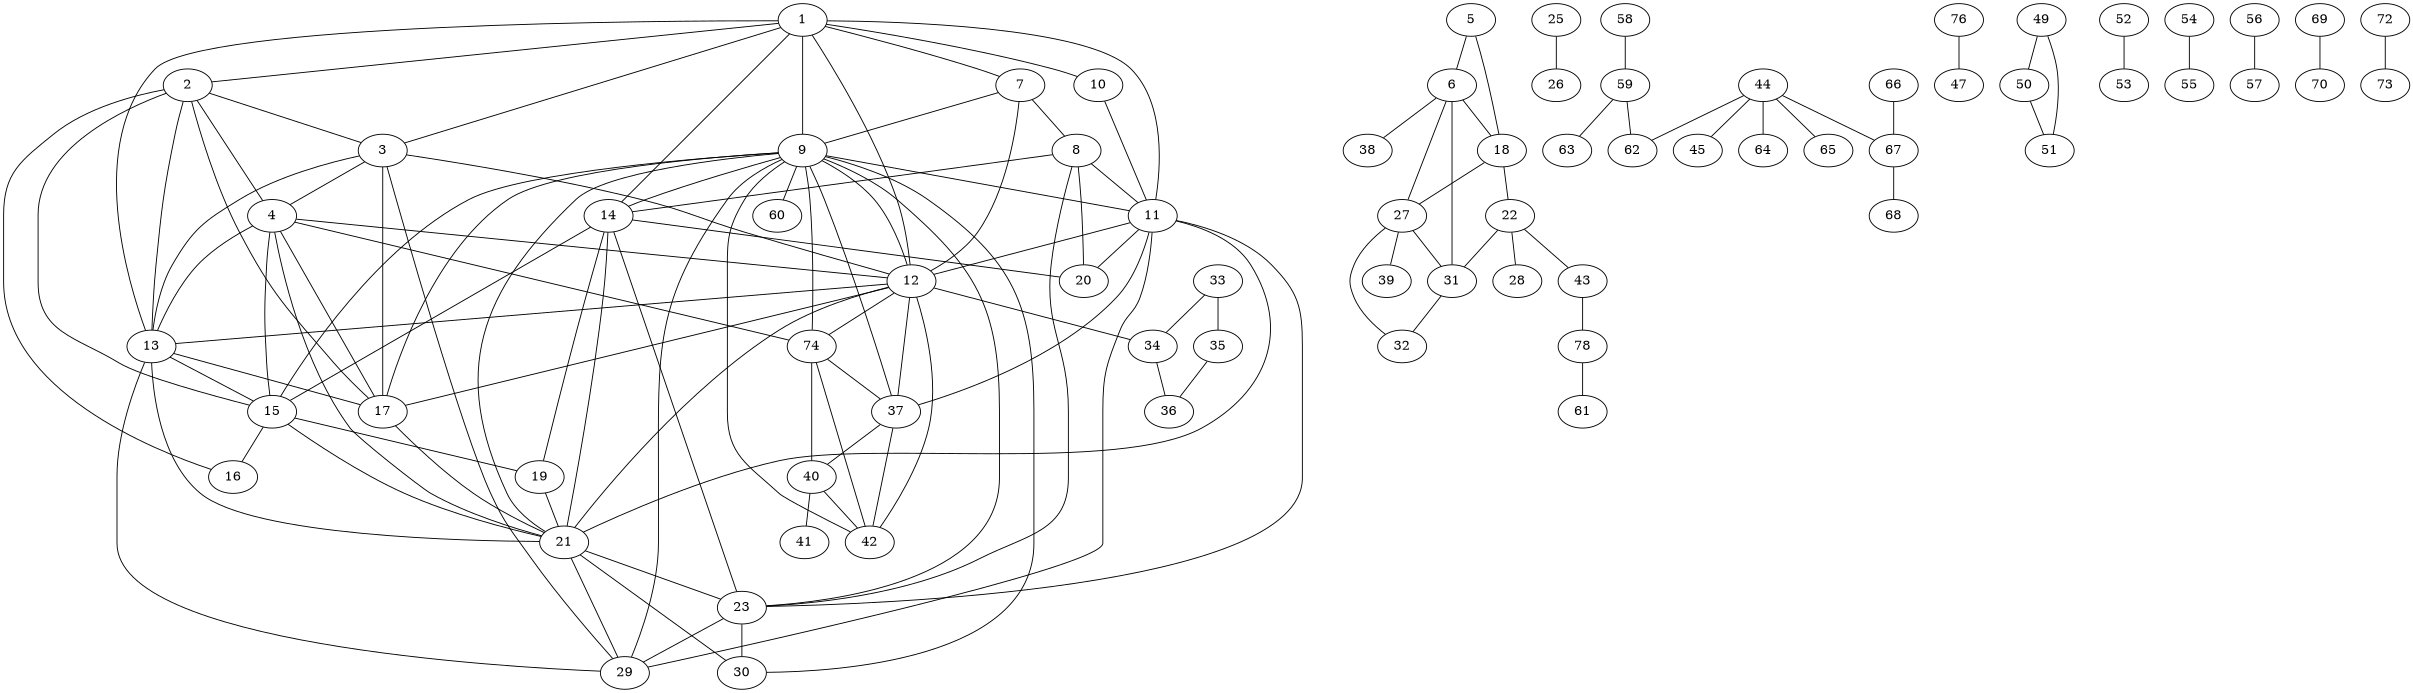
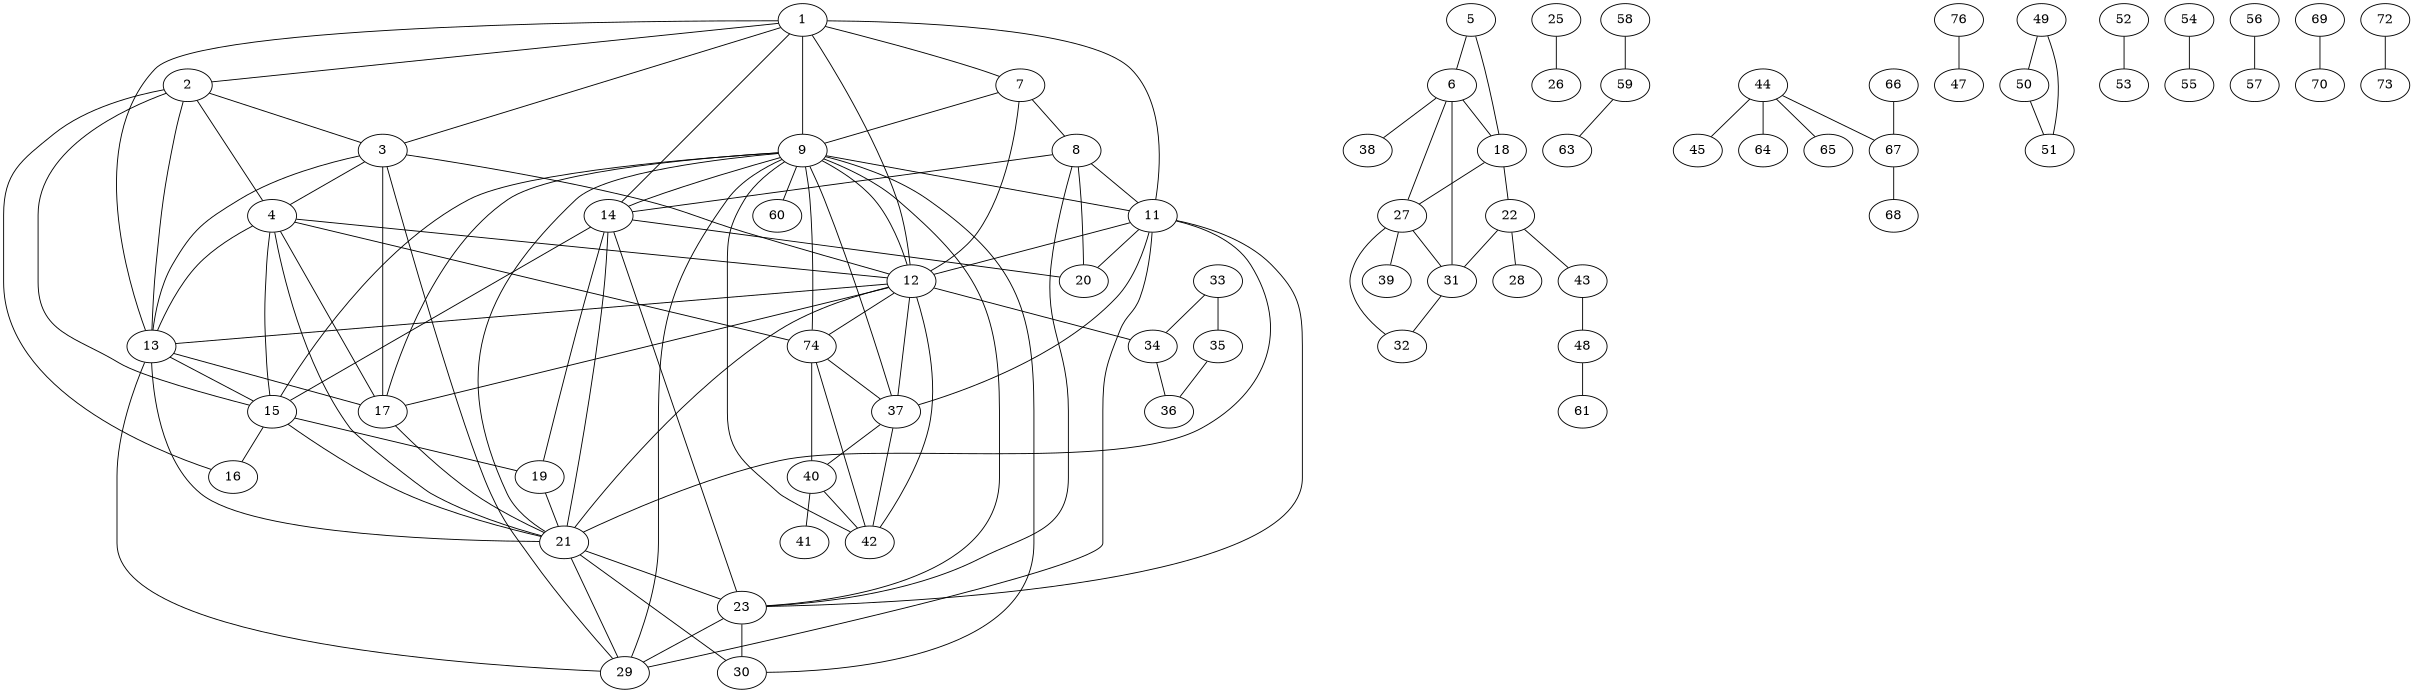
(1098, 85) -> none
(1632, 151) -> none
(257, 264) -> none
(1583, 346) -> (1583, 346)
